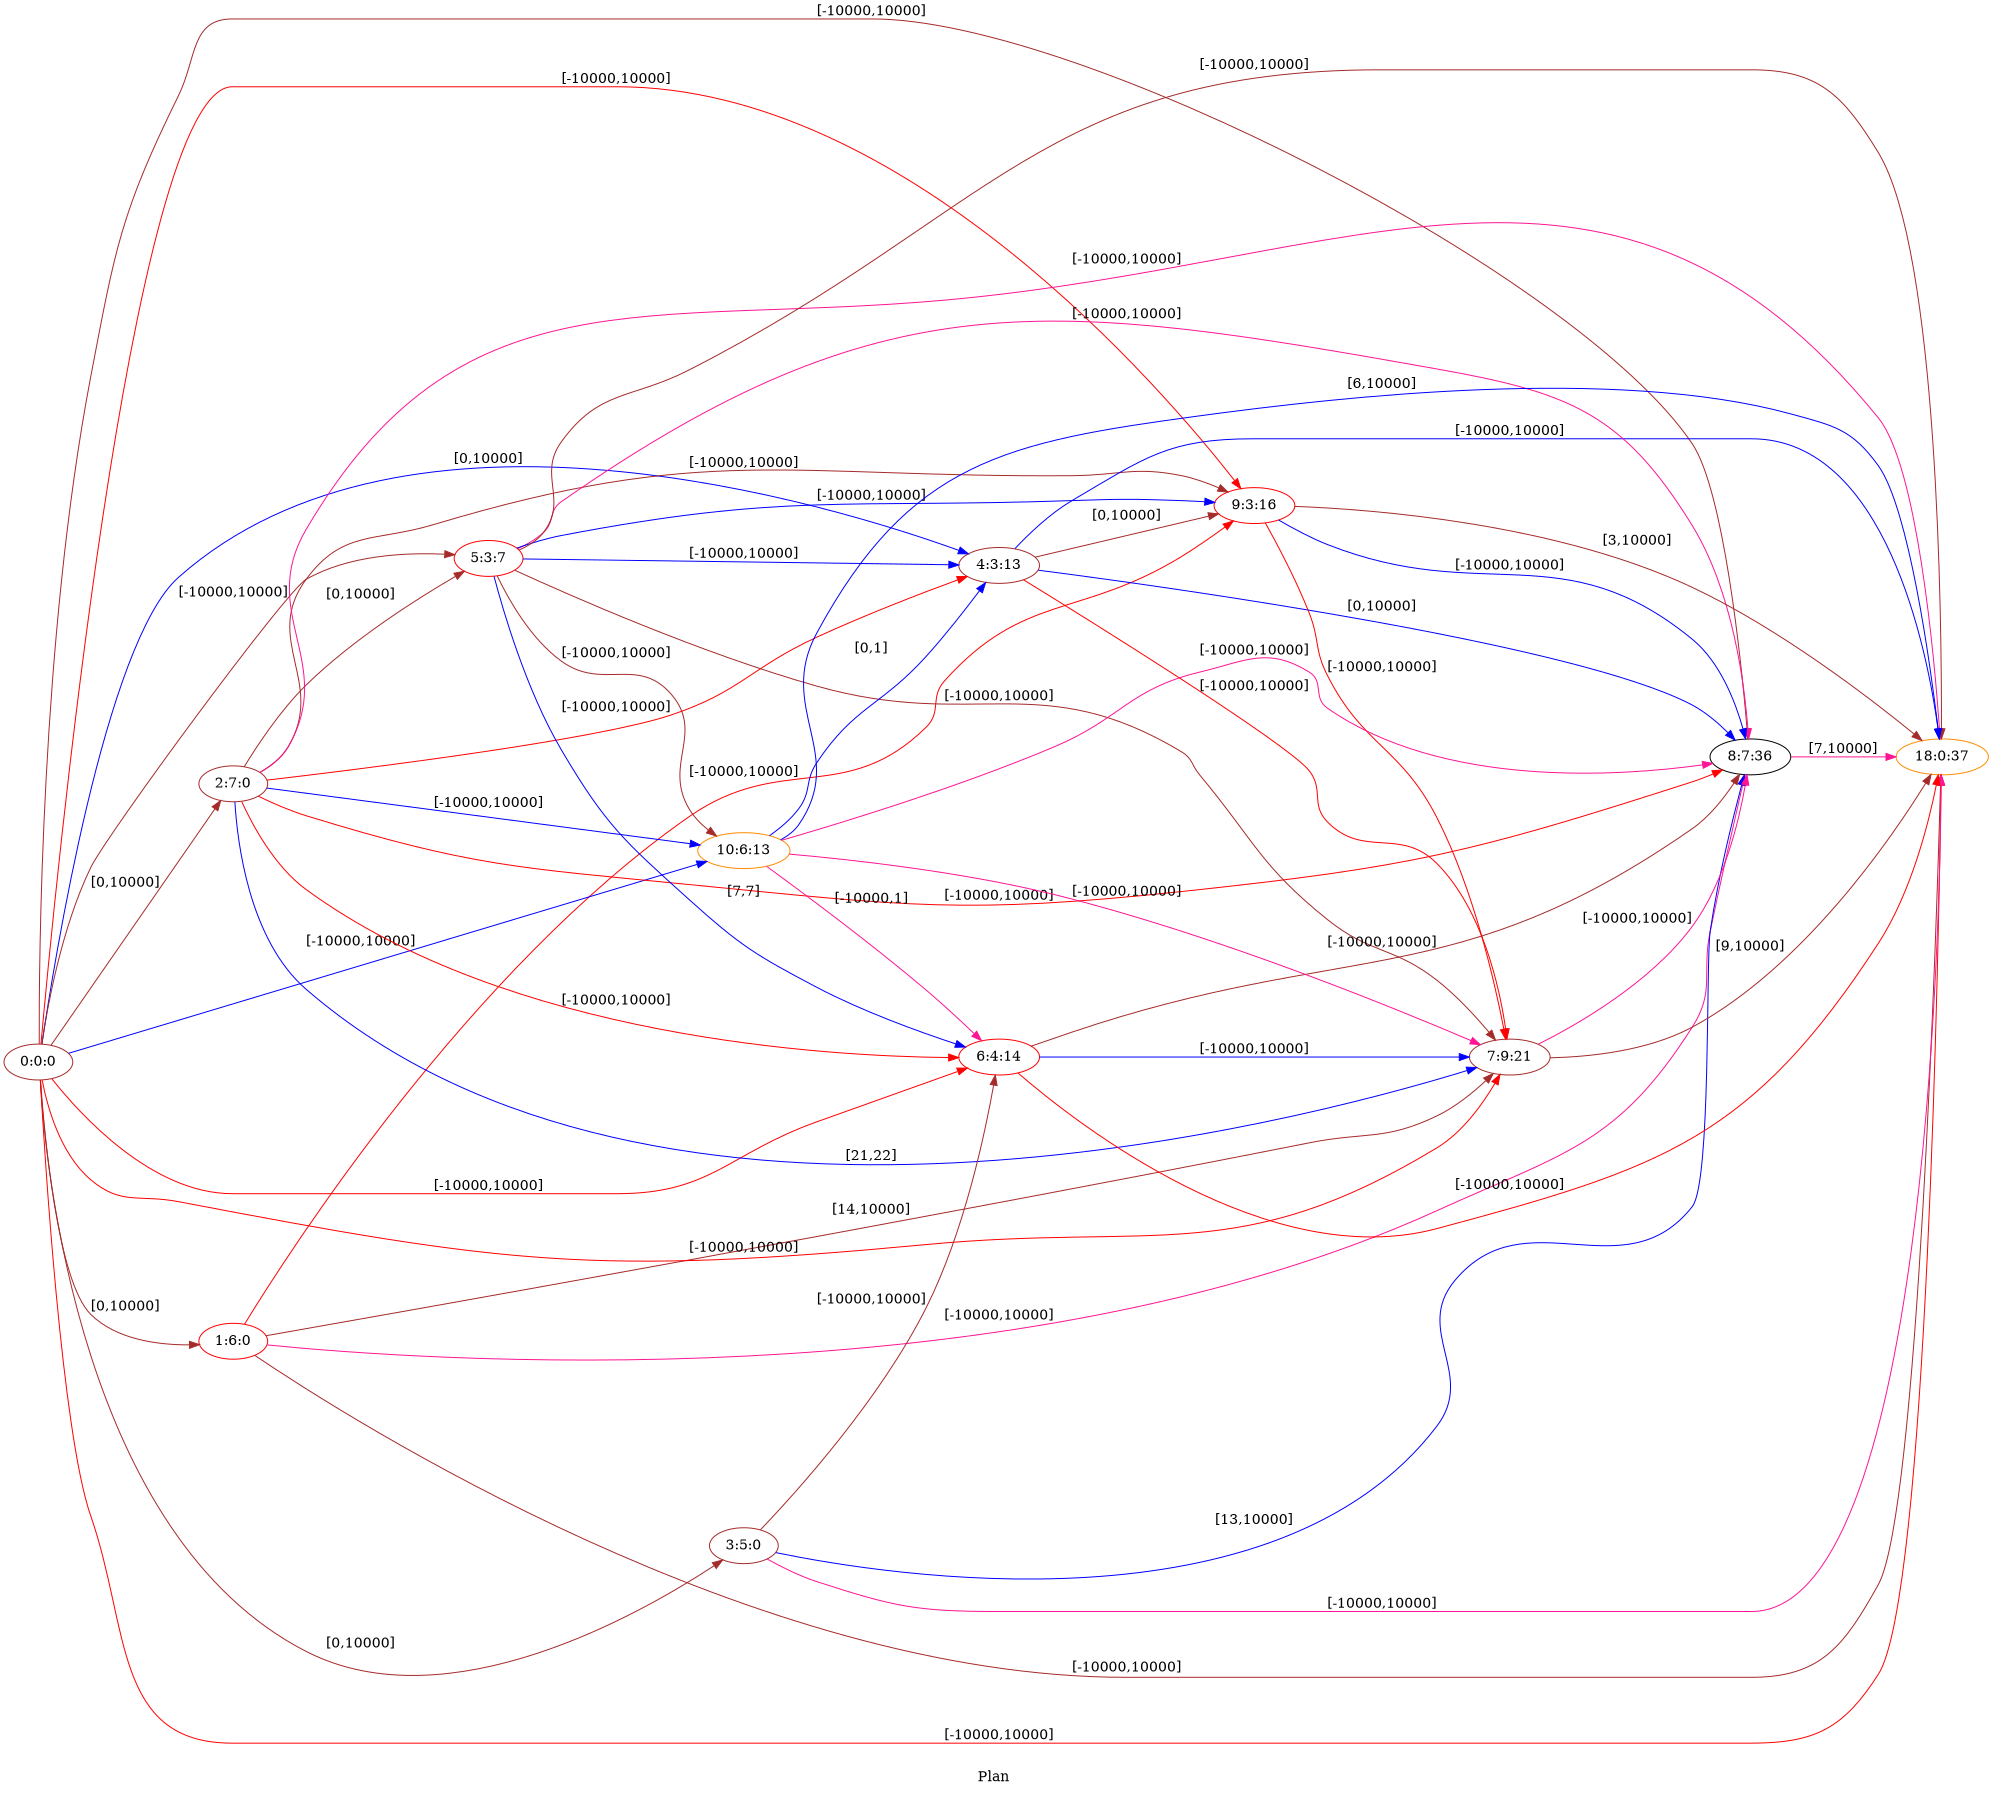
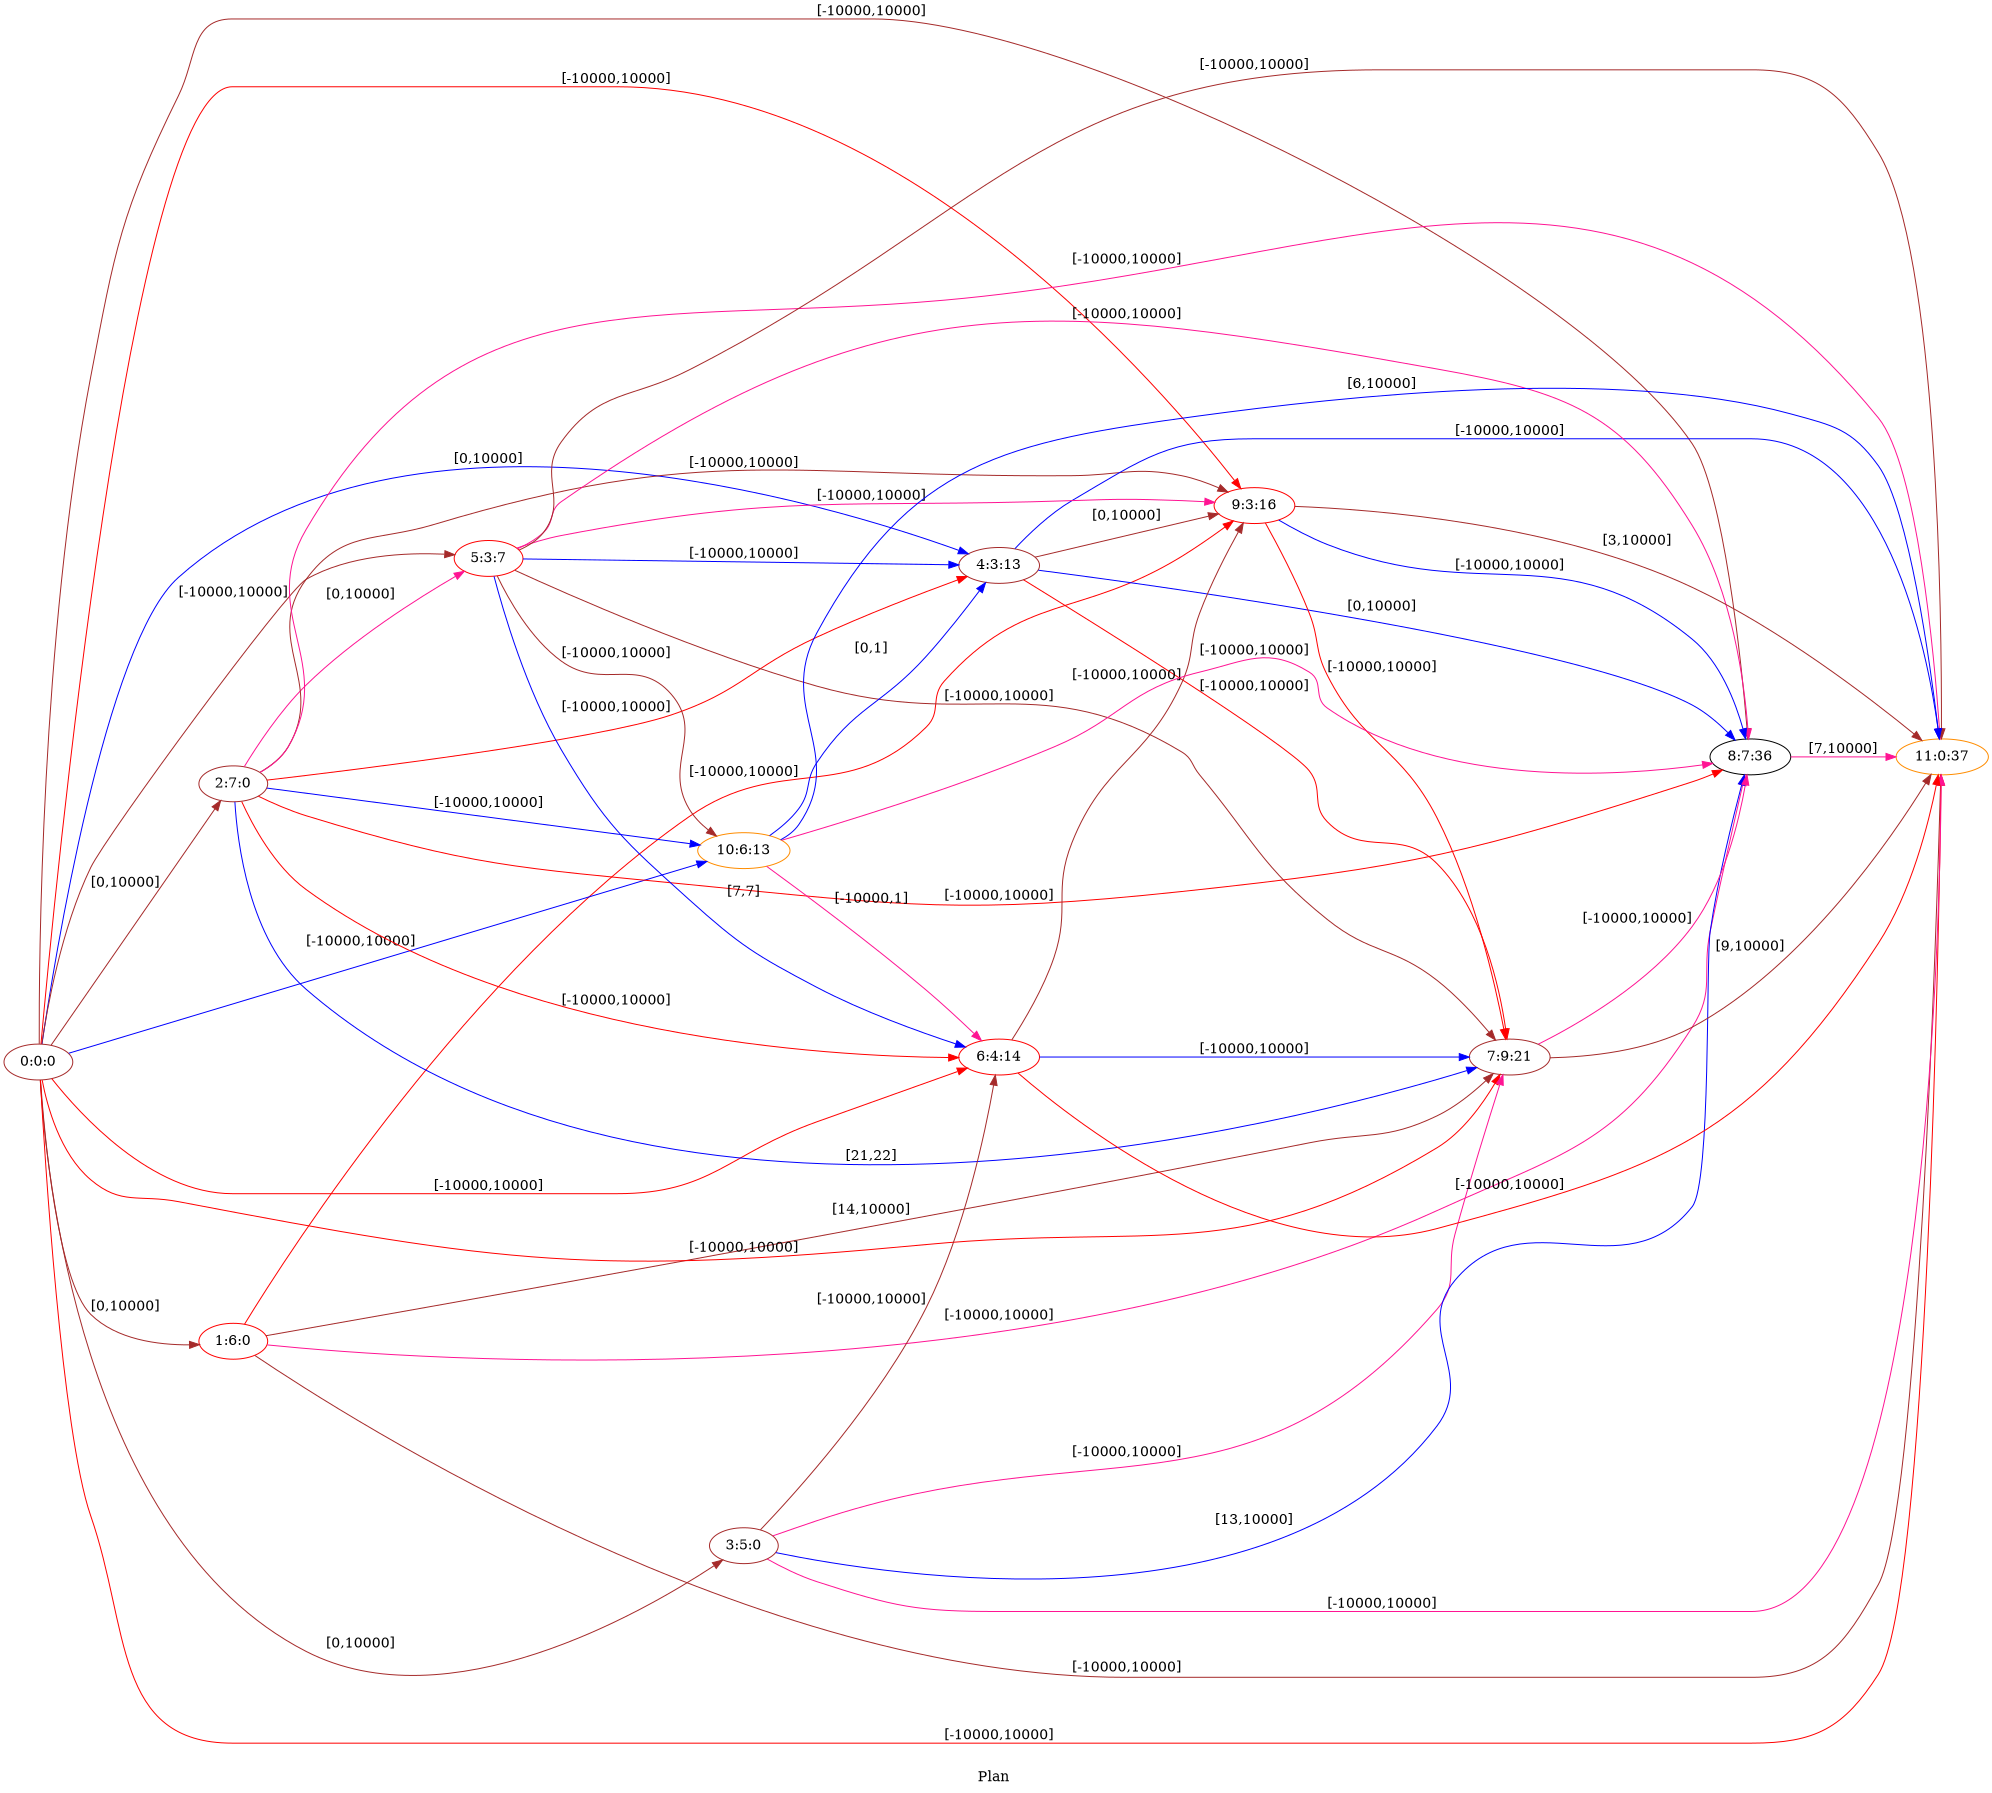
(859, 504) -> (859, 504)
(337, 658) -> (337, 658)
(1942, 757) -> (1942, 757)
(1138, 918) -> (1240, 1445)
(1383, 960) -> (1110, 780)
